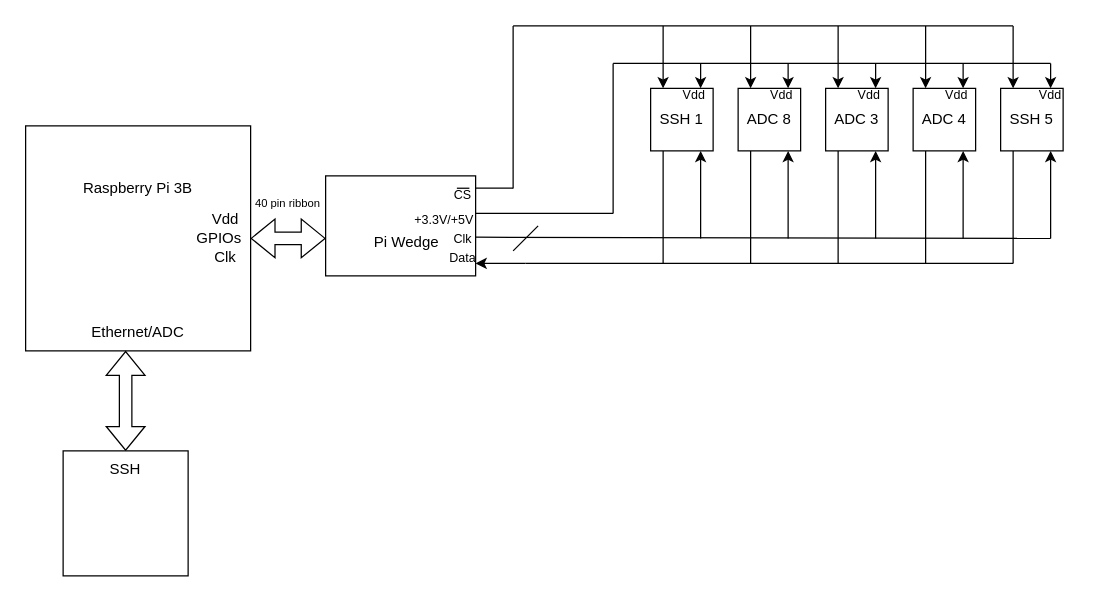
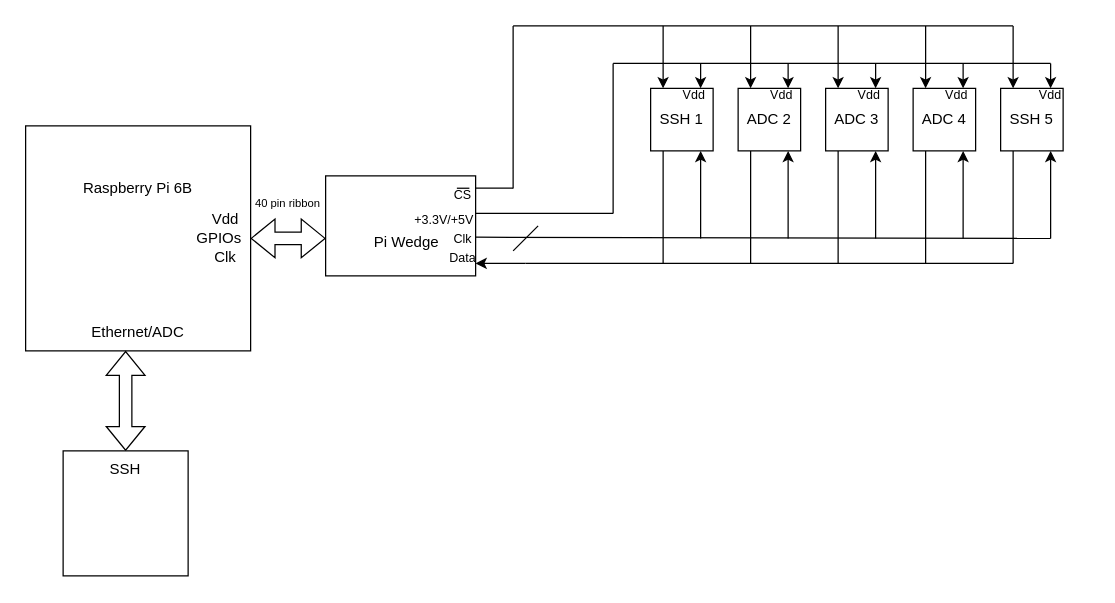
(769, 119) -> (769, 119)
(138, 188) -> (138, 188)
